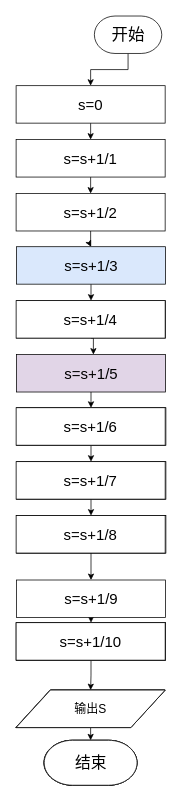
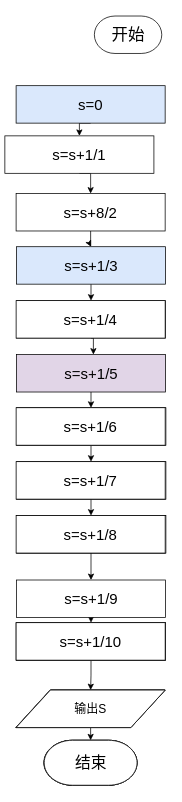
(105, 69) -> none
(91, 104) -> (91, 104)
(91, 158) -> (80, 154)
(91, 212) -> (91, 212)
